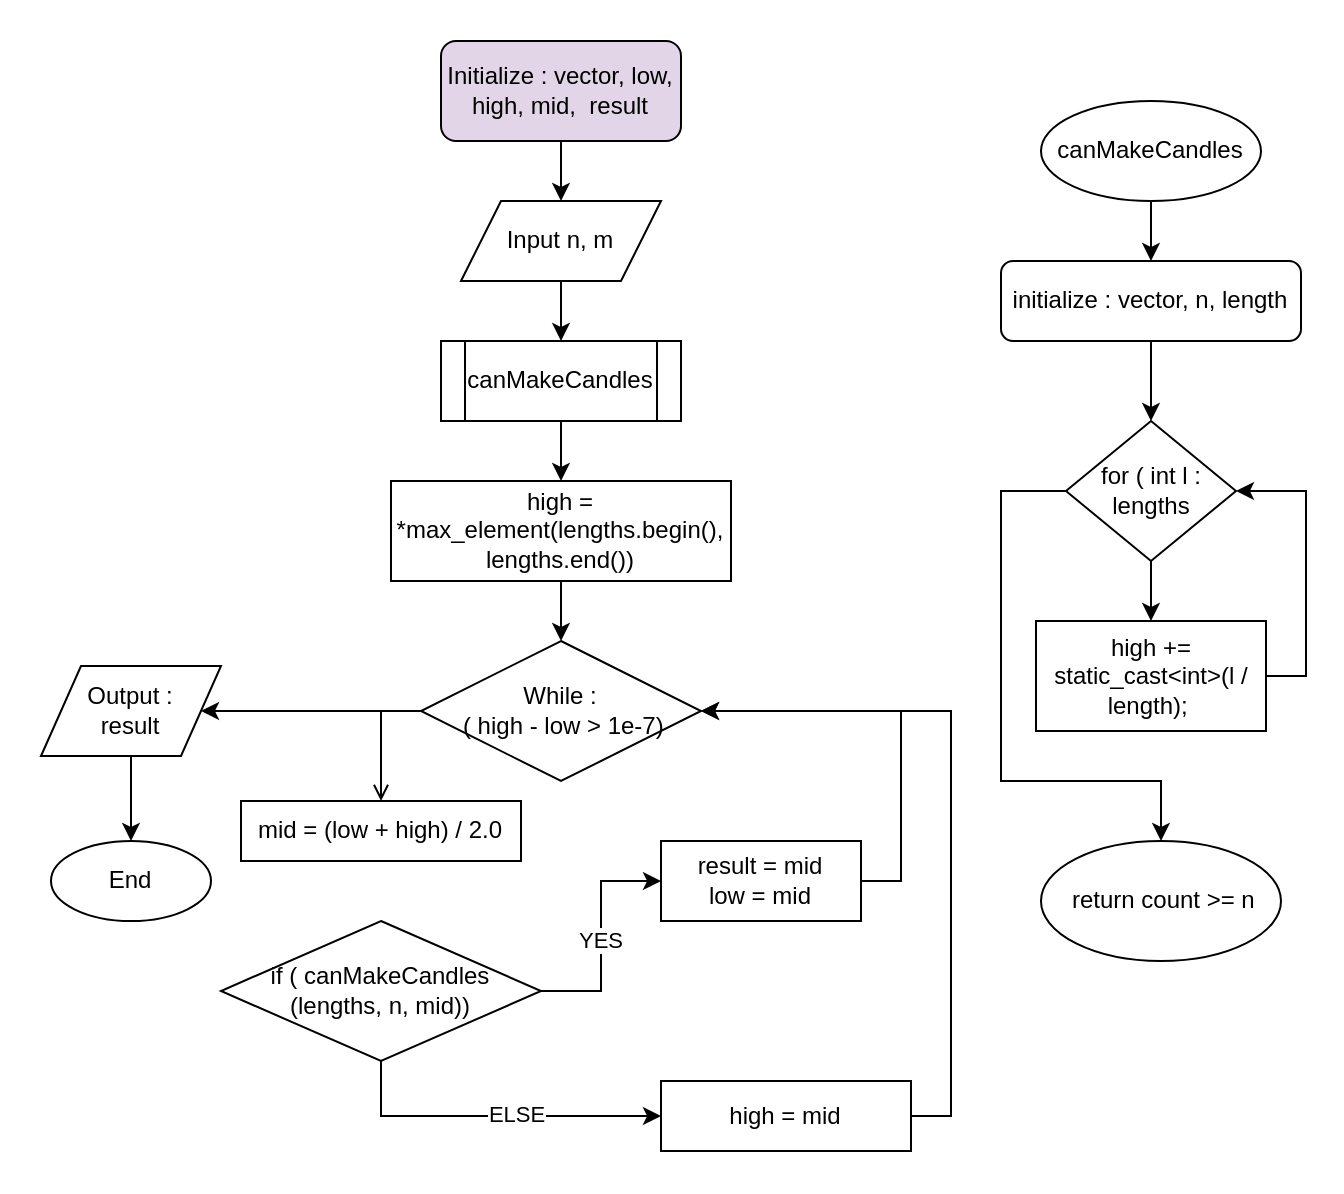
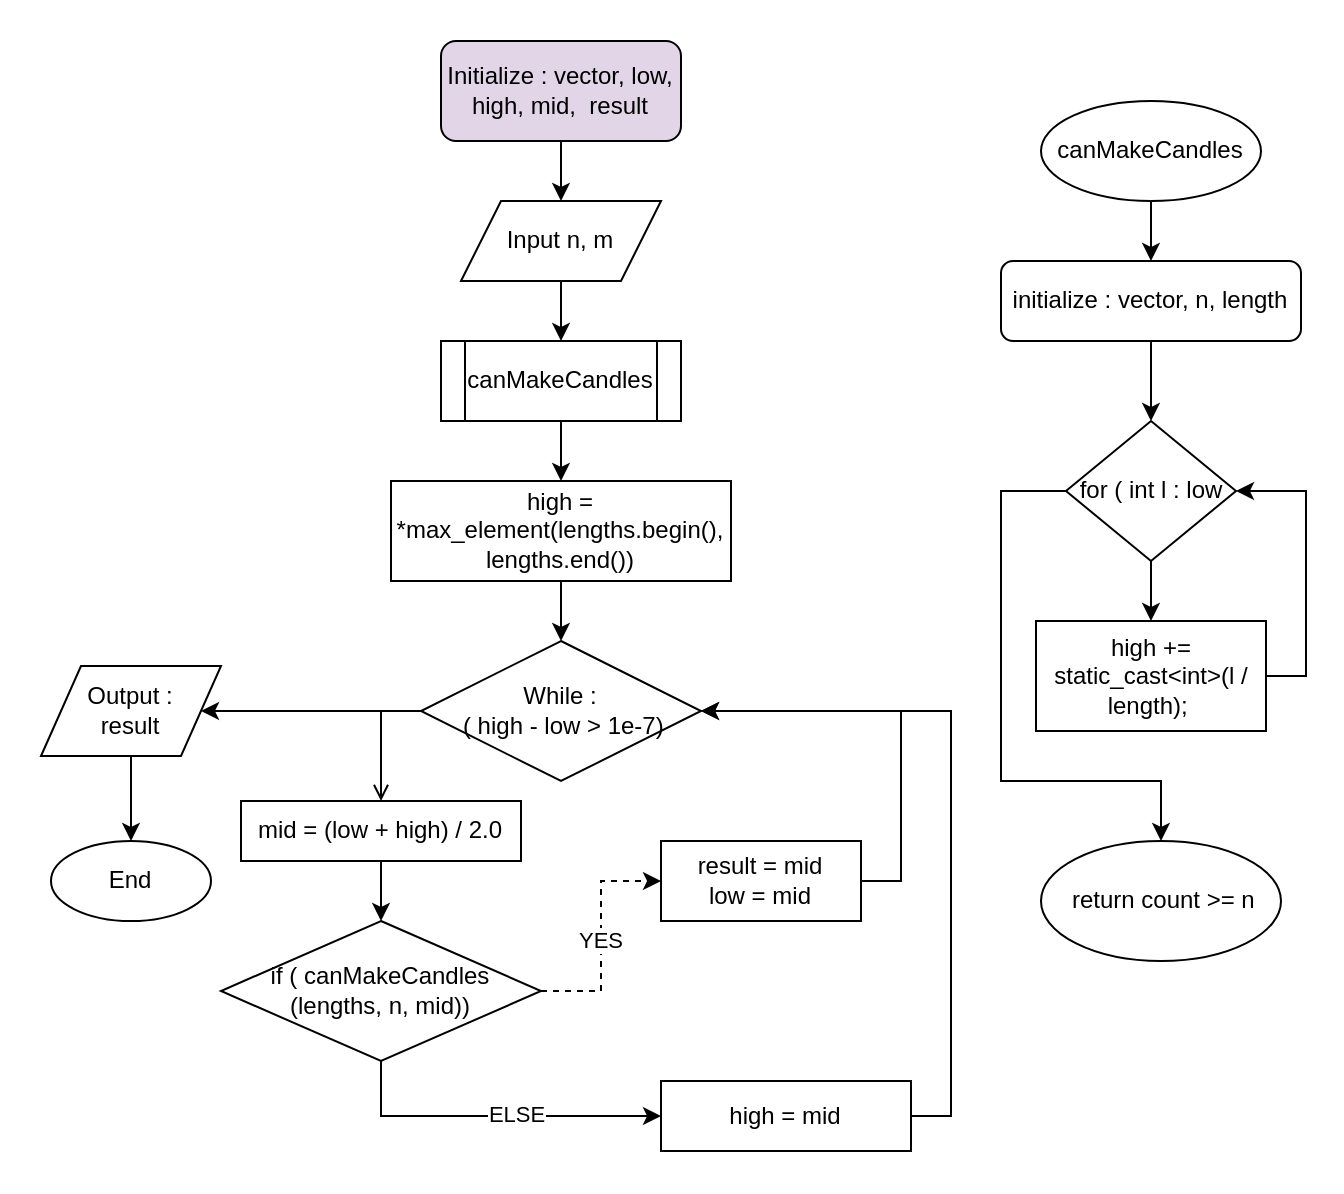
(1152, 491) -> (1152, 491)
none -> (381, 898)
(593, 991) -> (593, 991)
